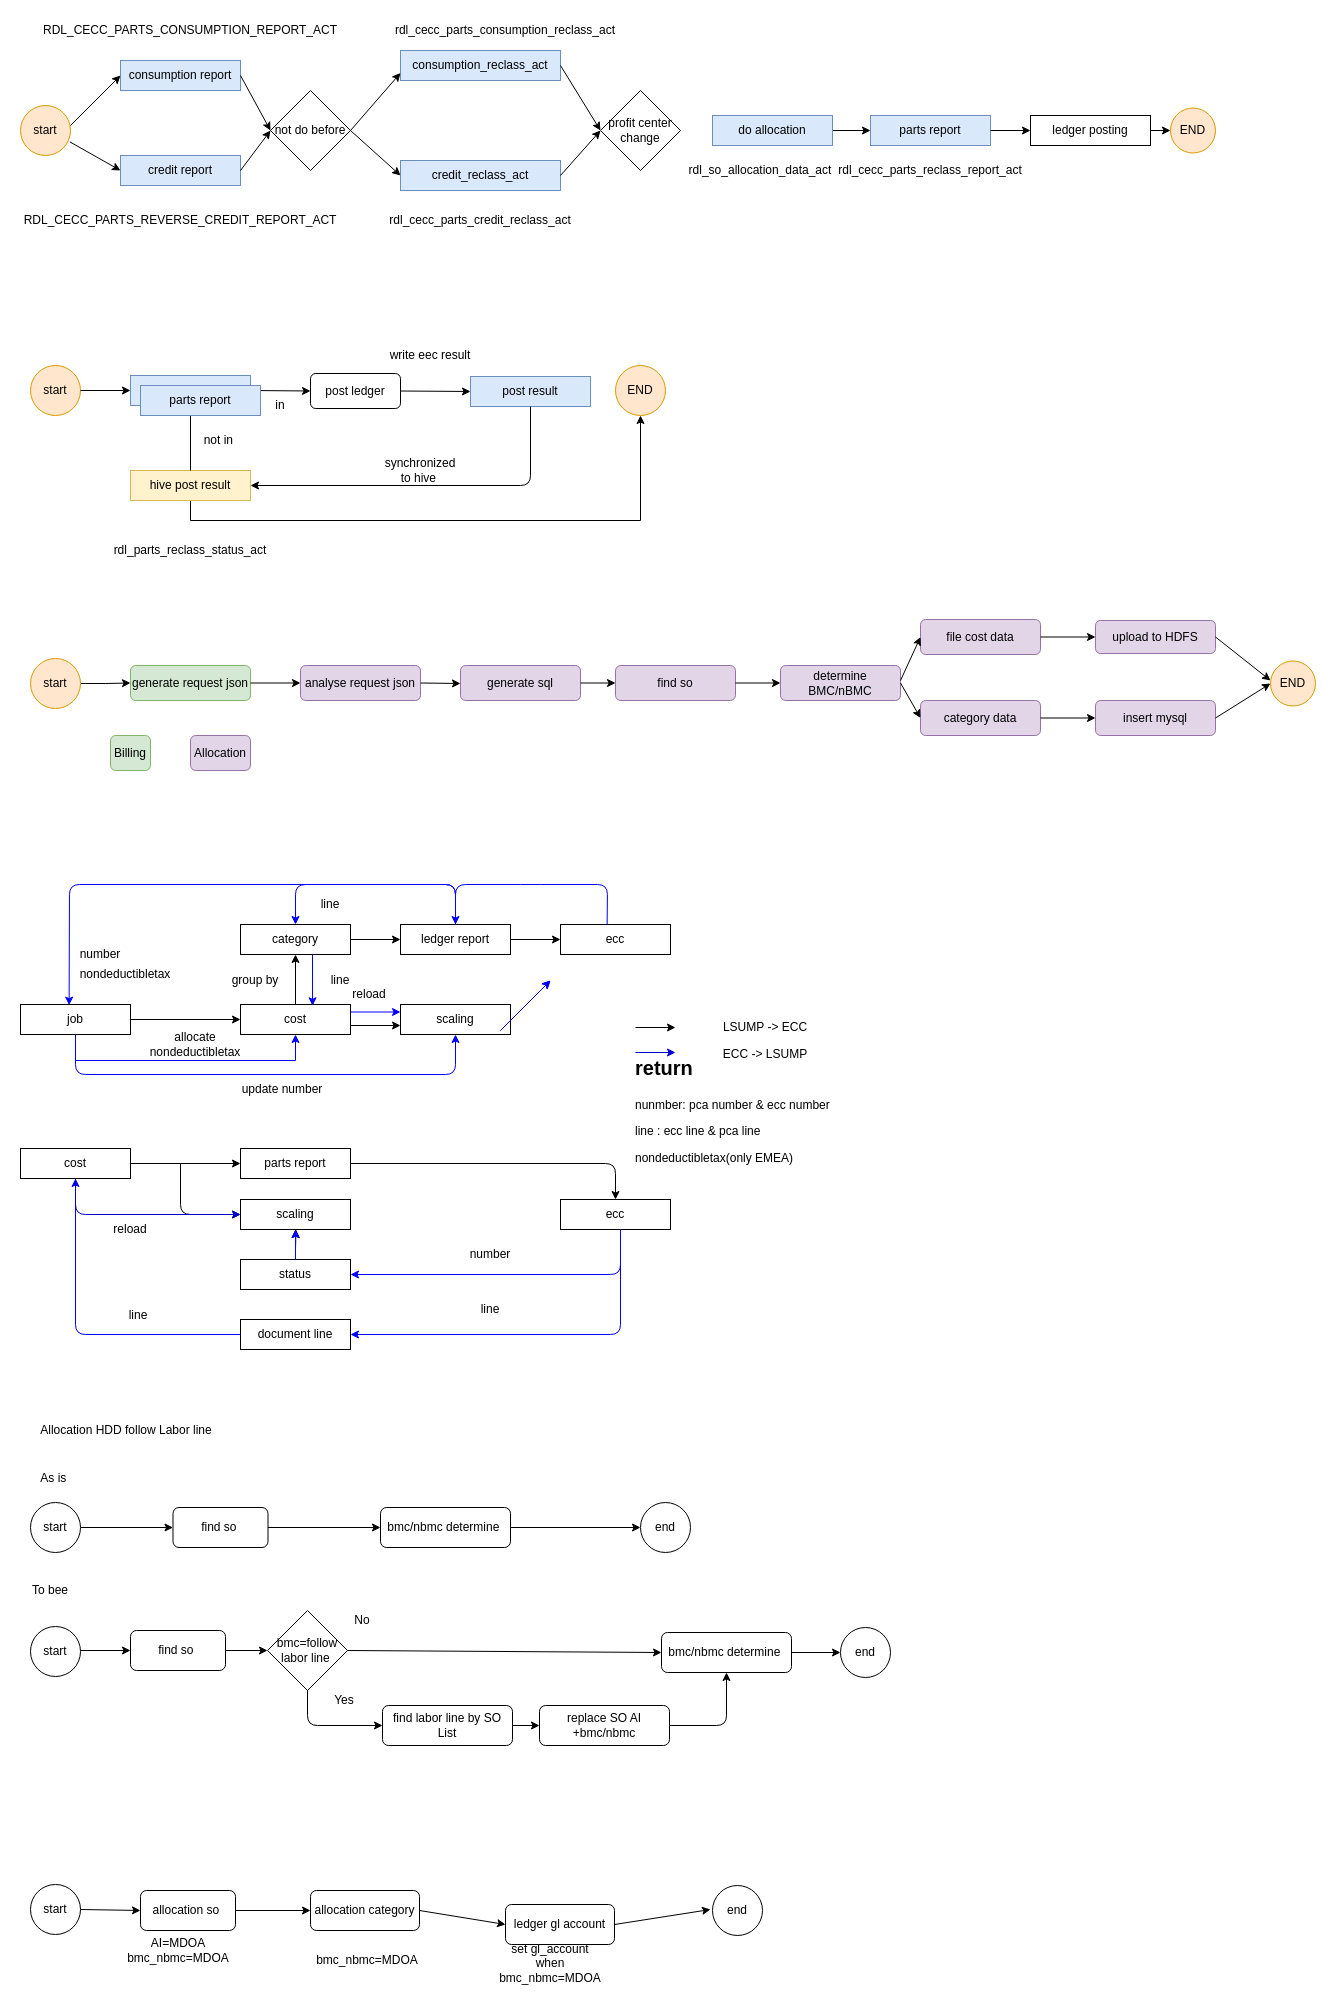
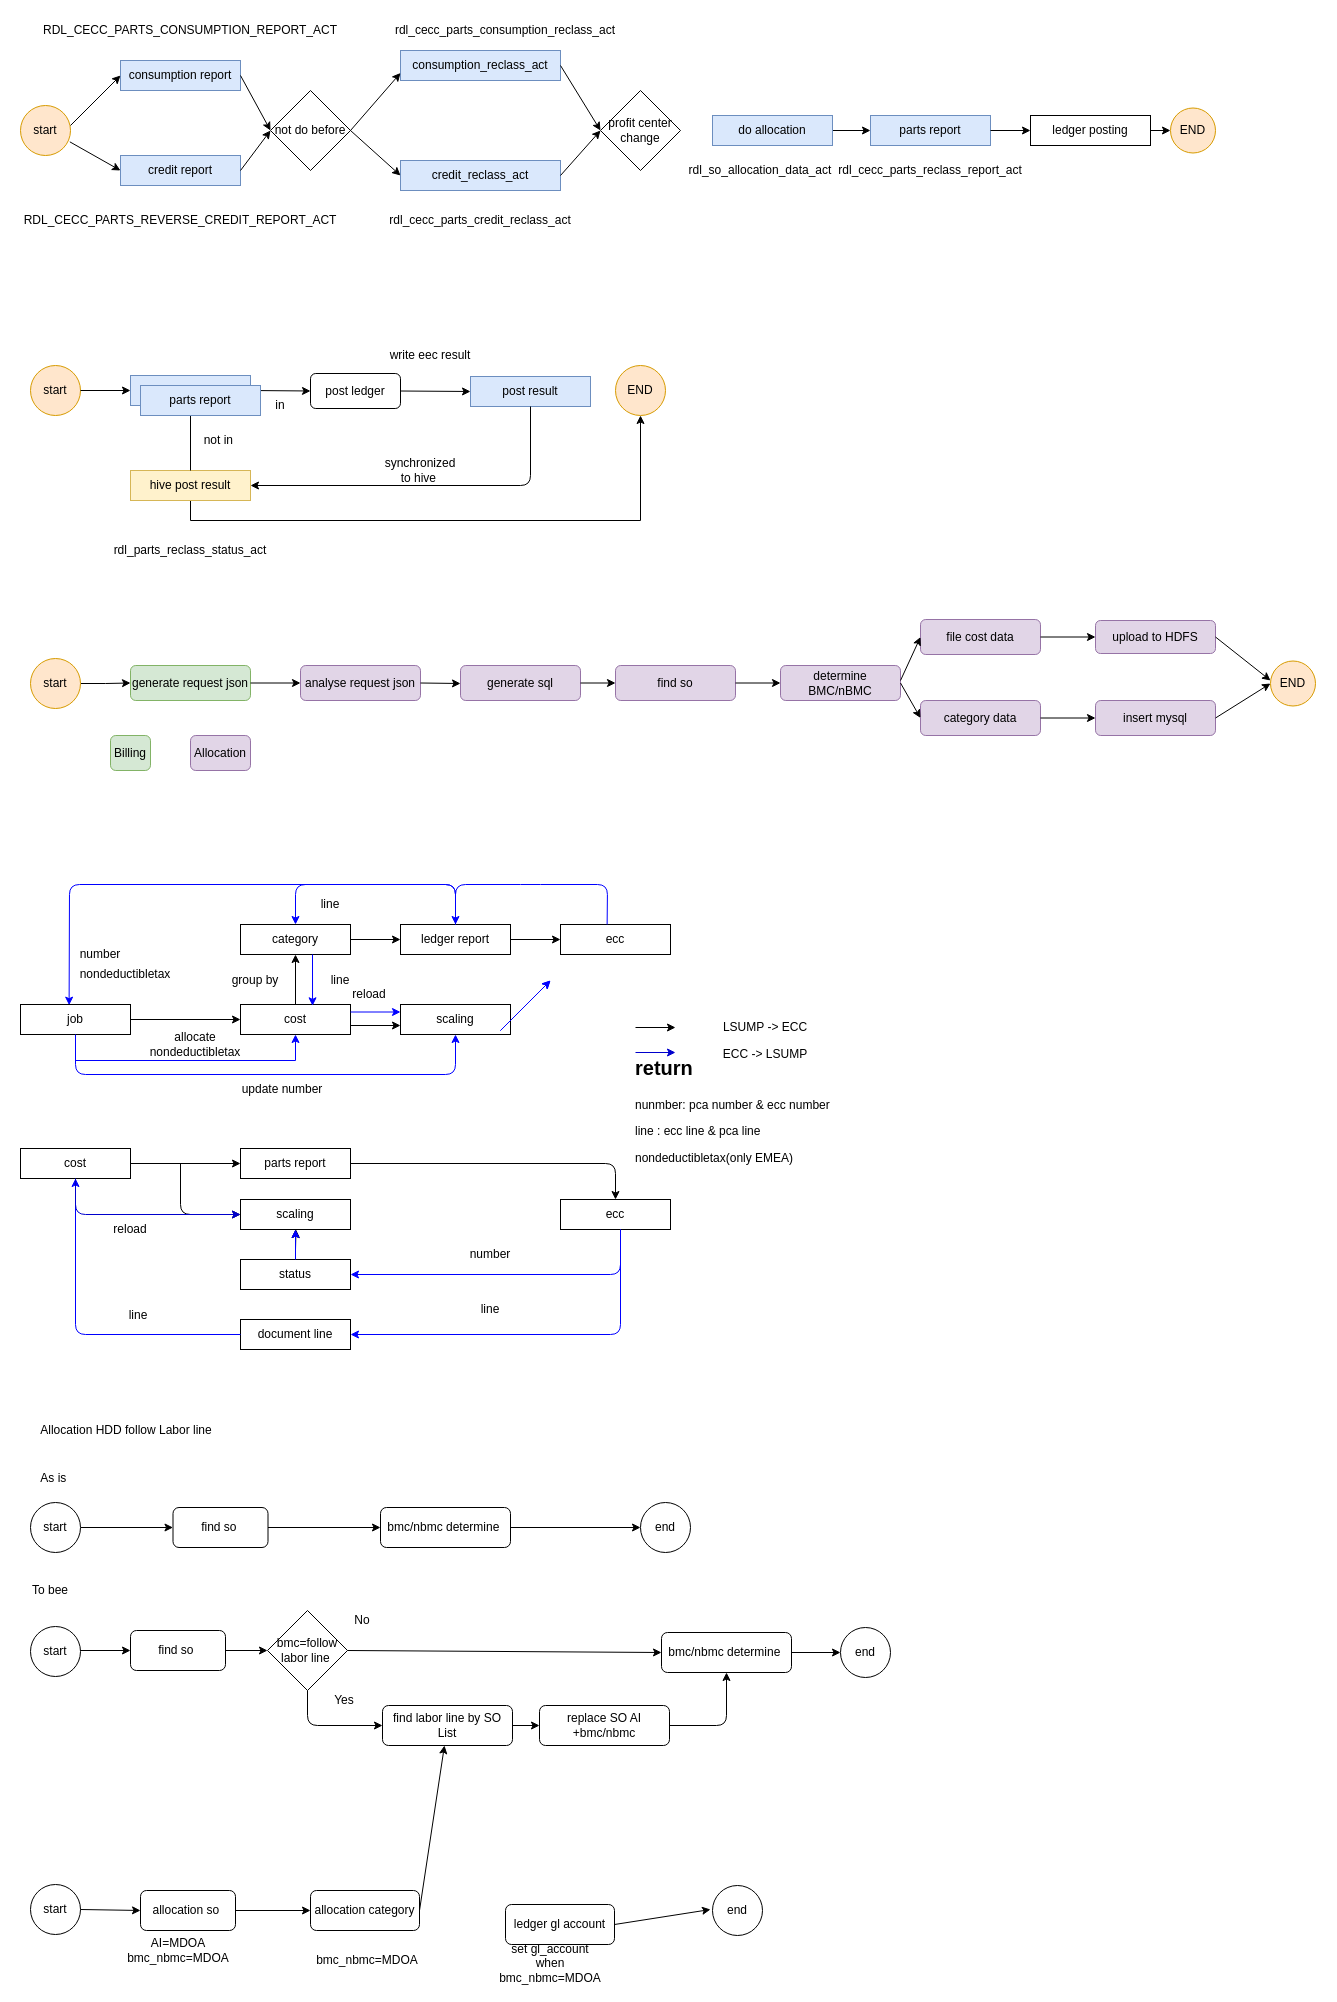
(459, 1917) -> (432, 1831)
